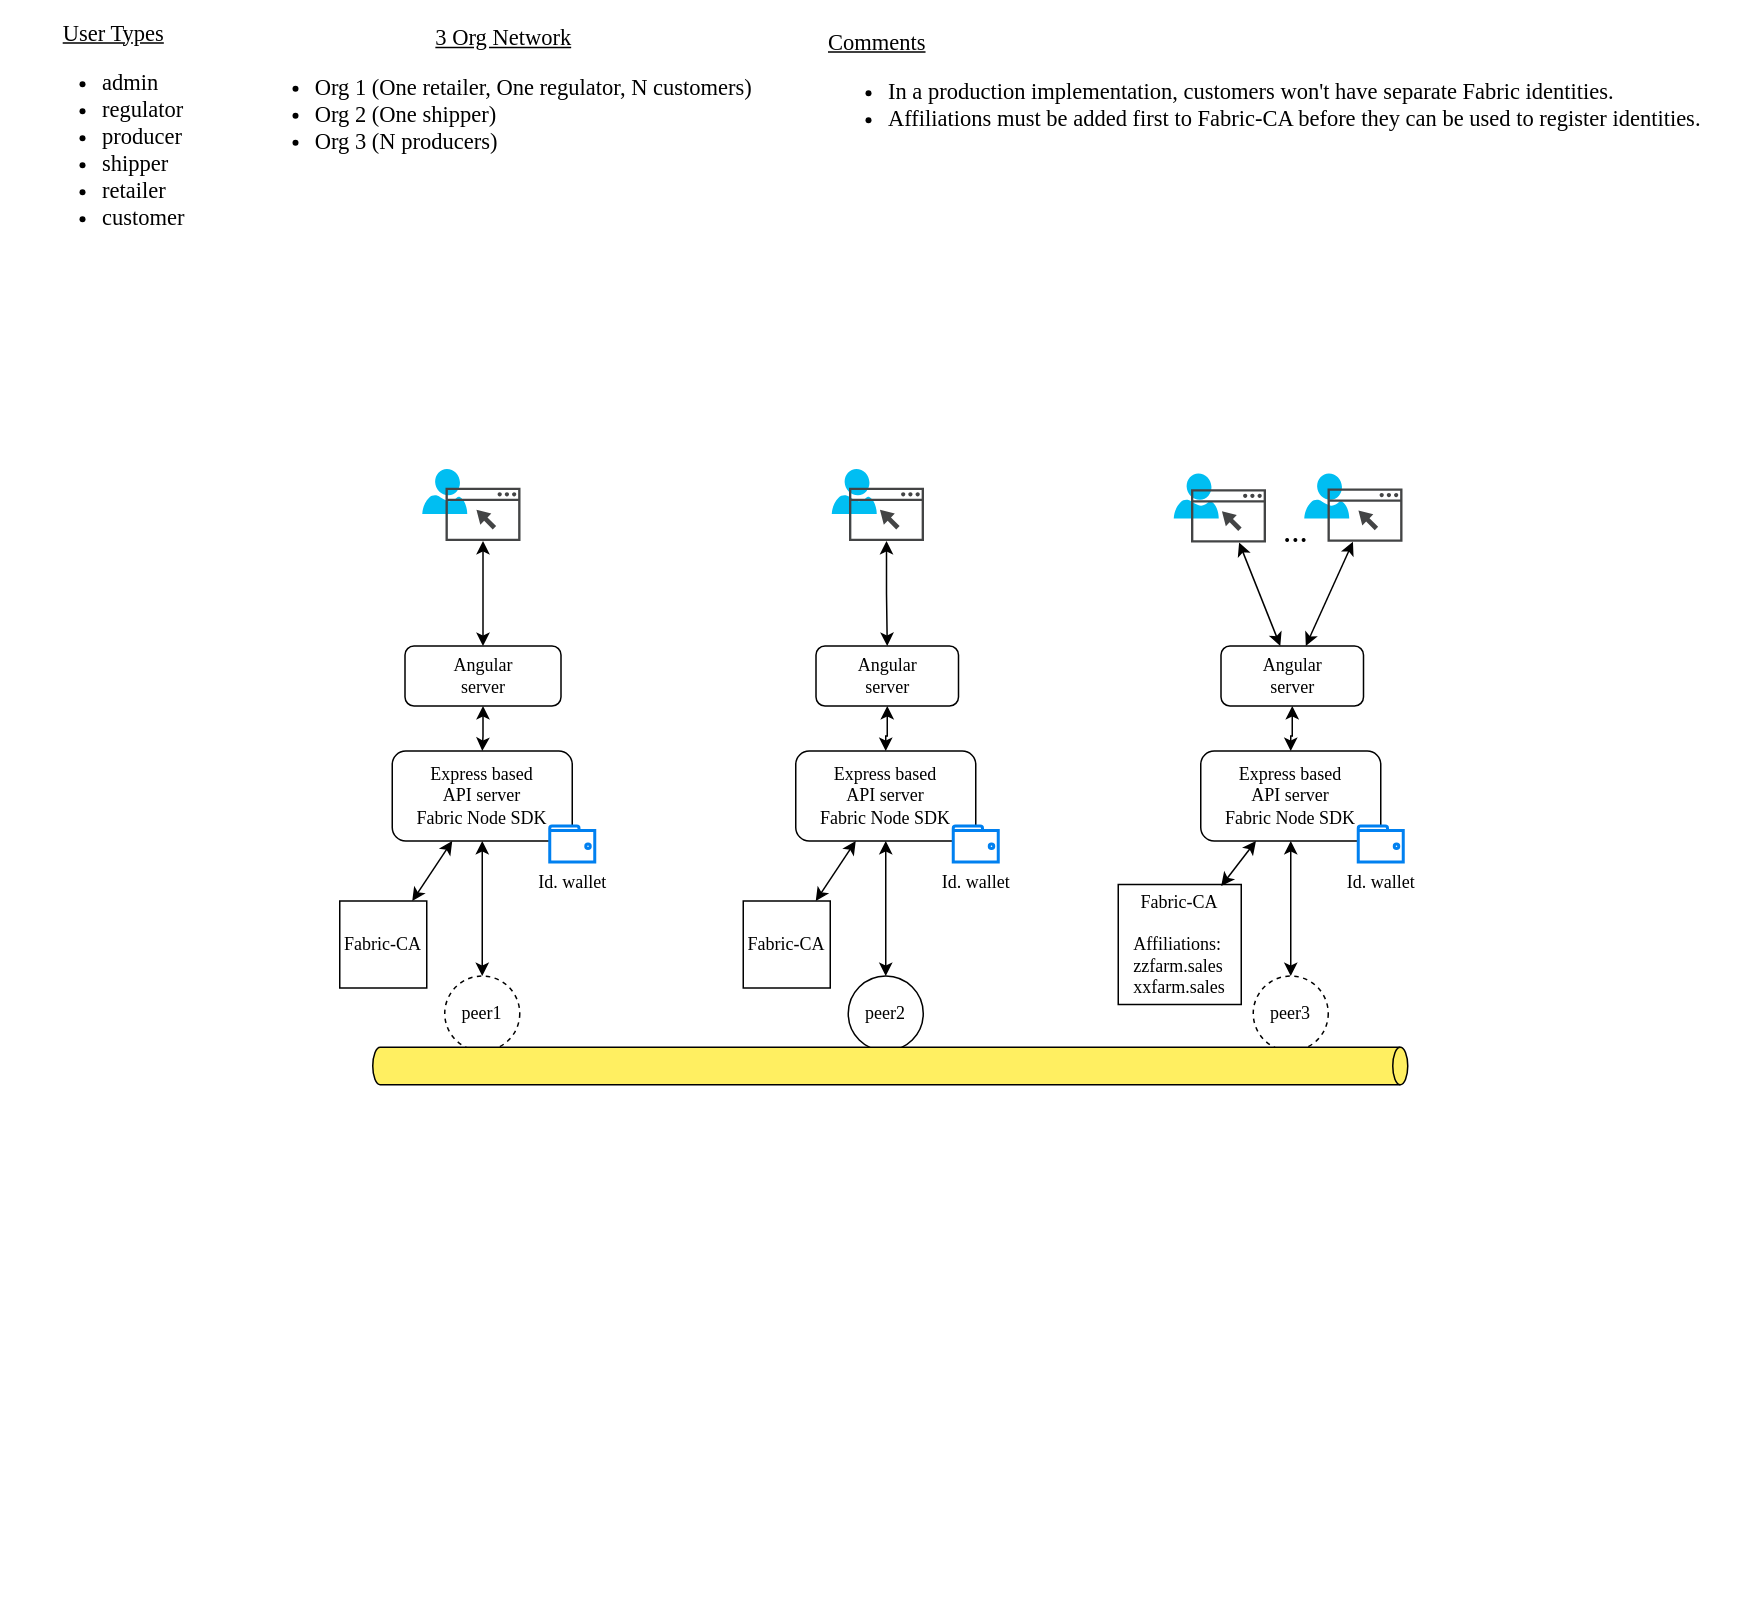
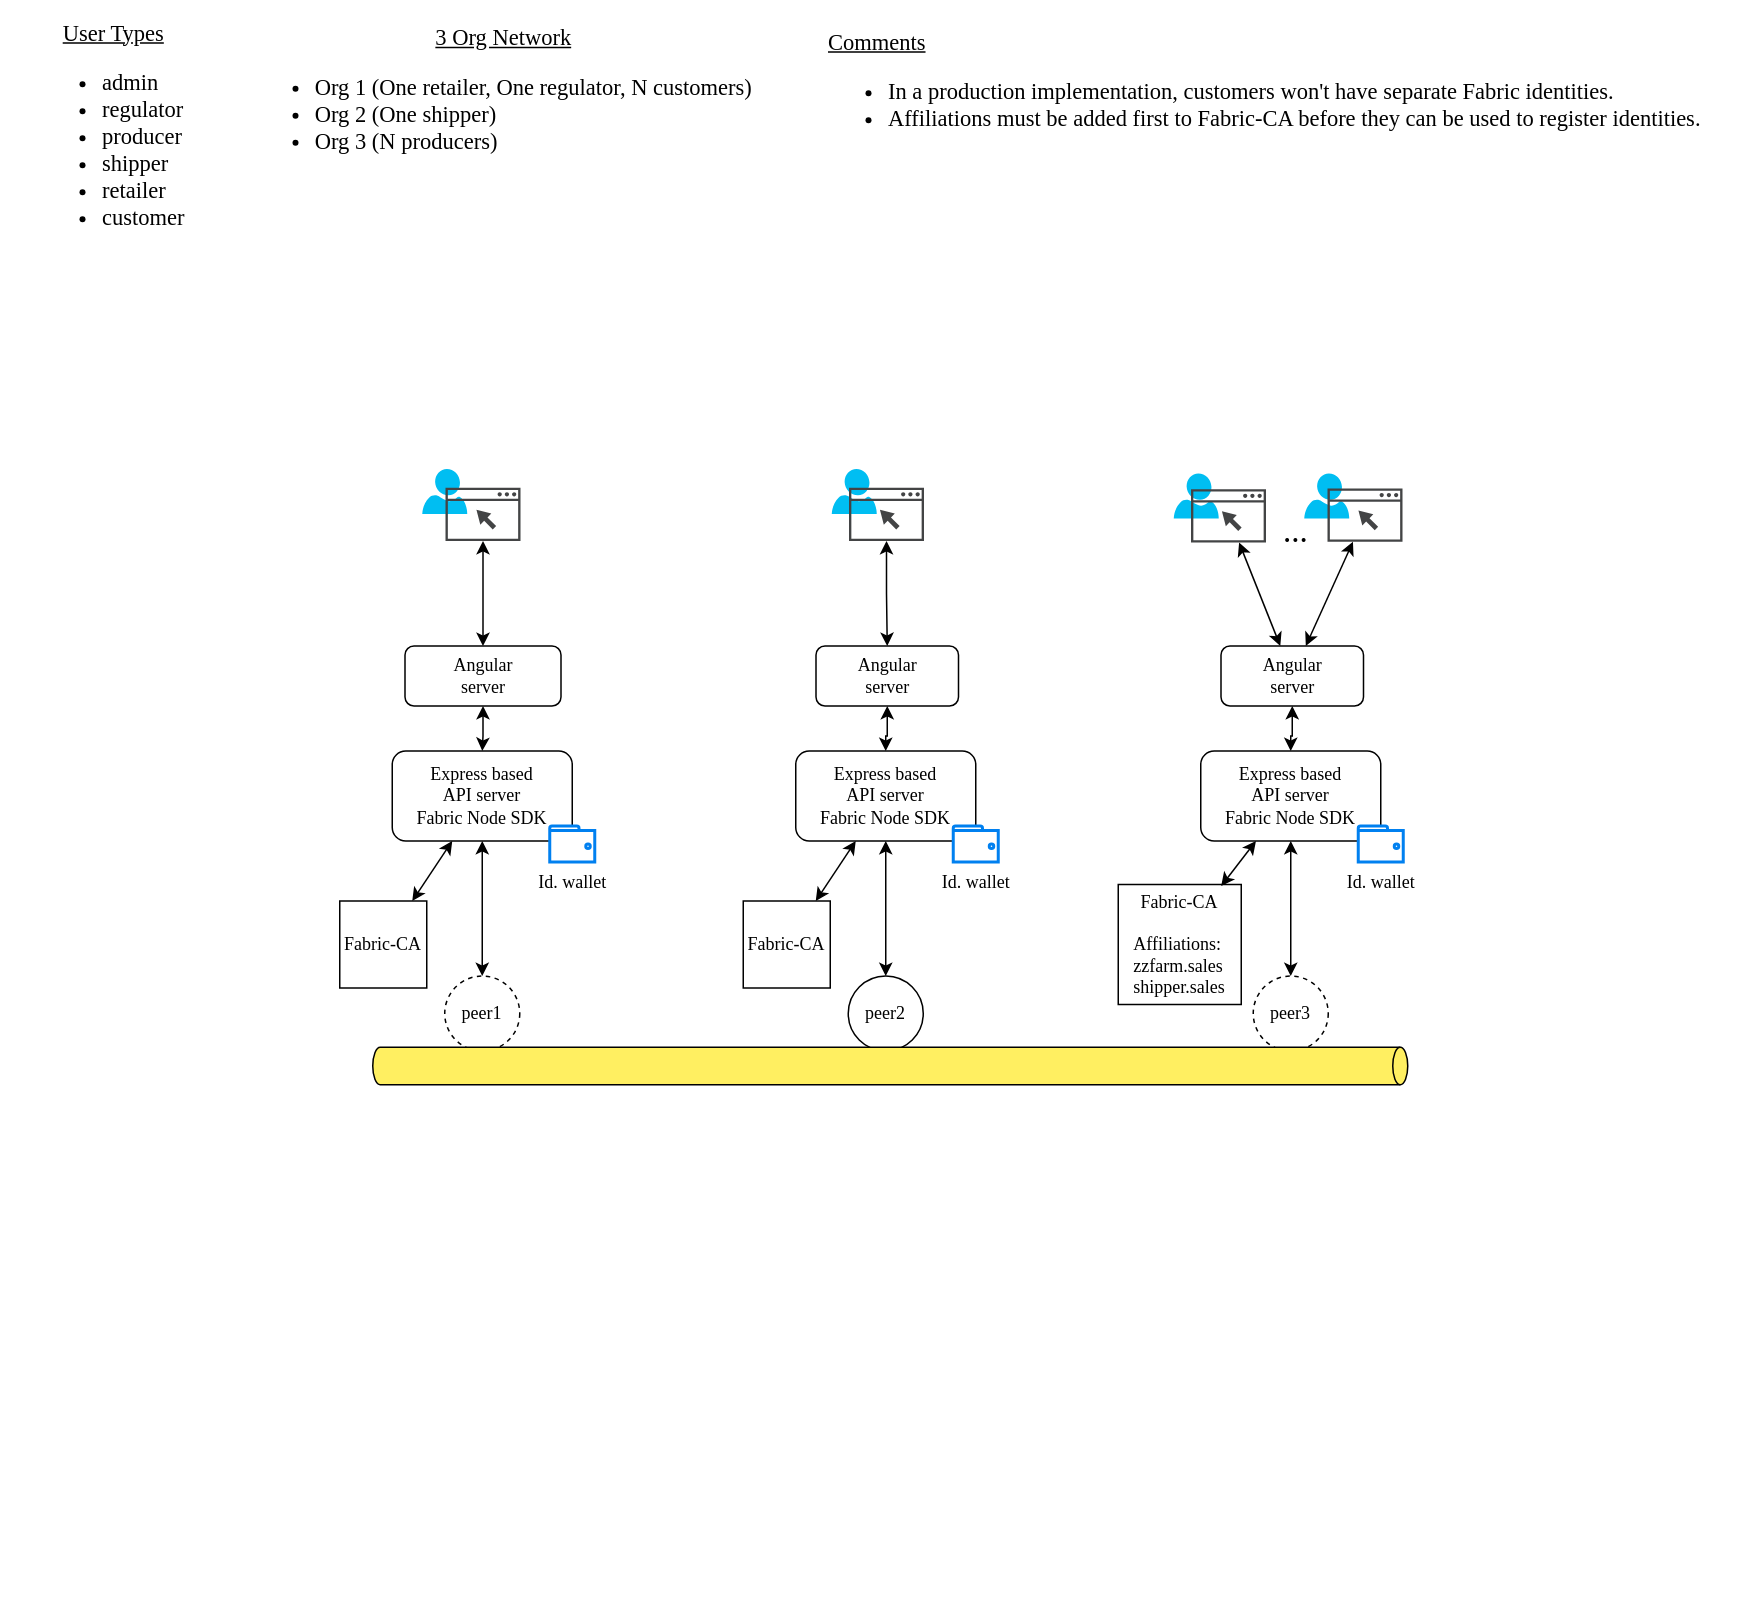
(1180, 944) -> (1180, 944)
